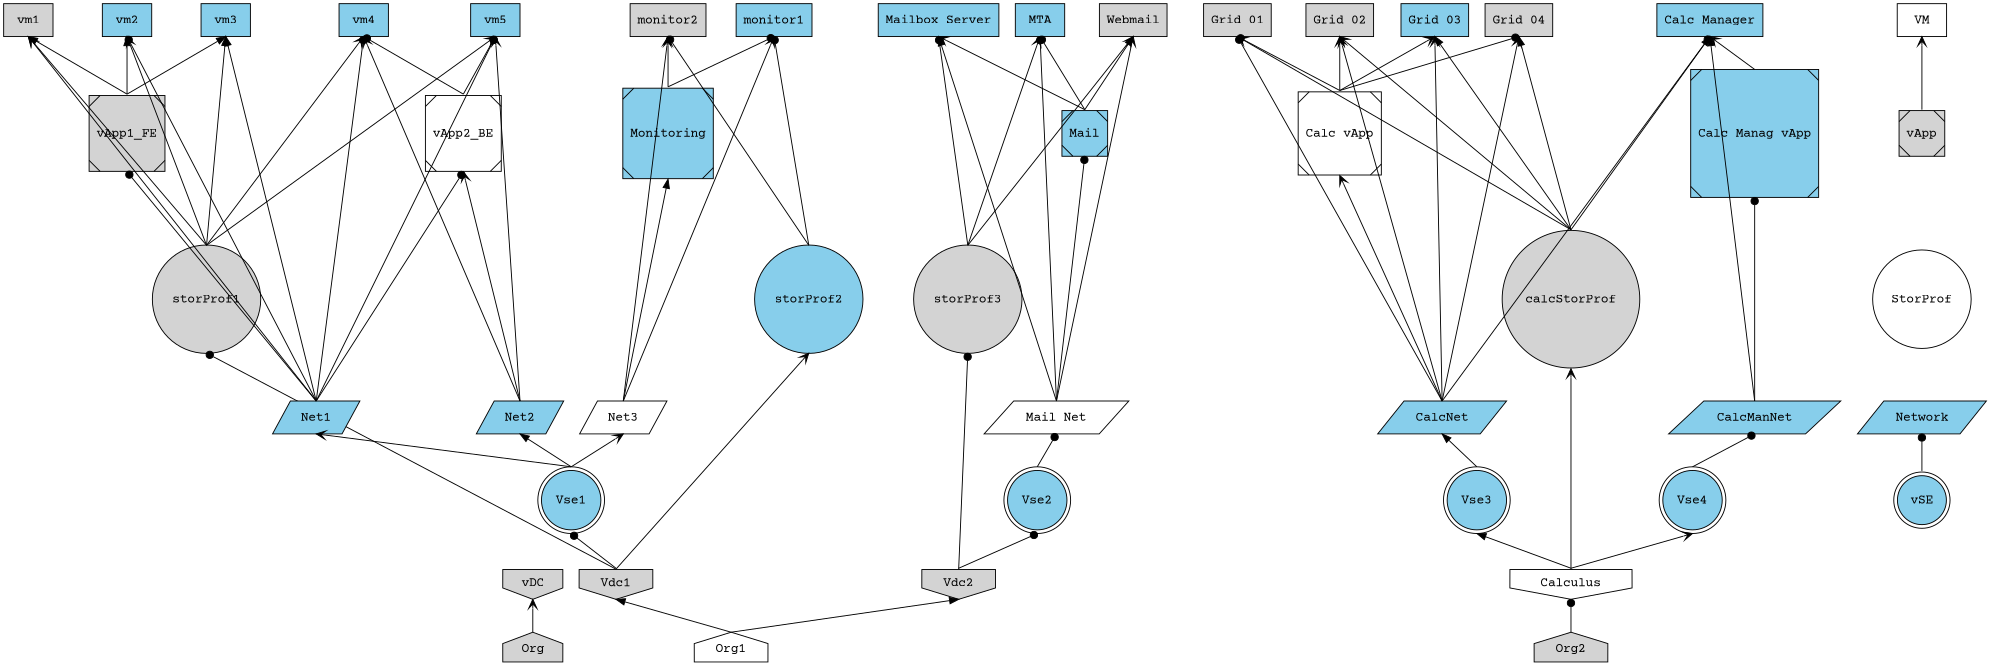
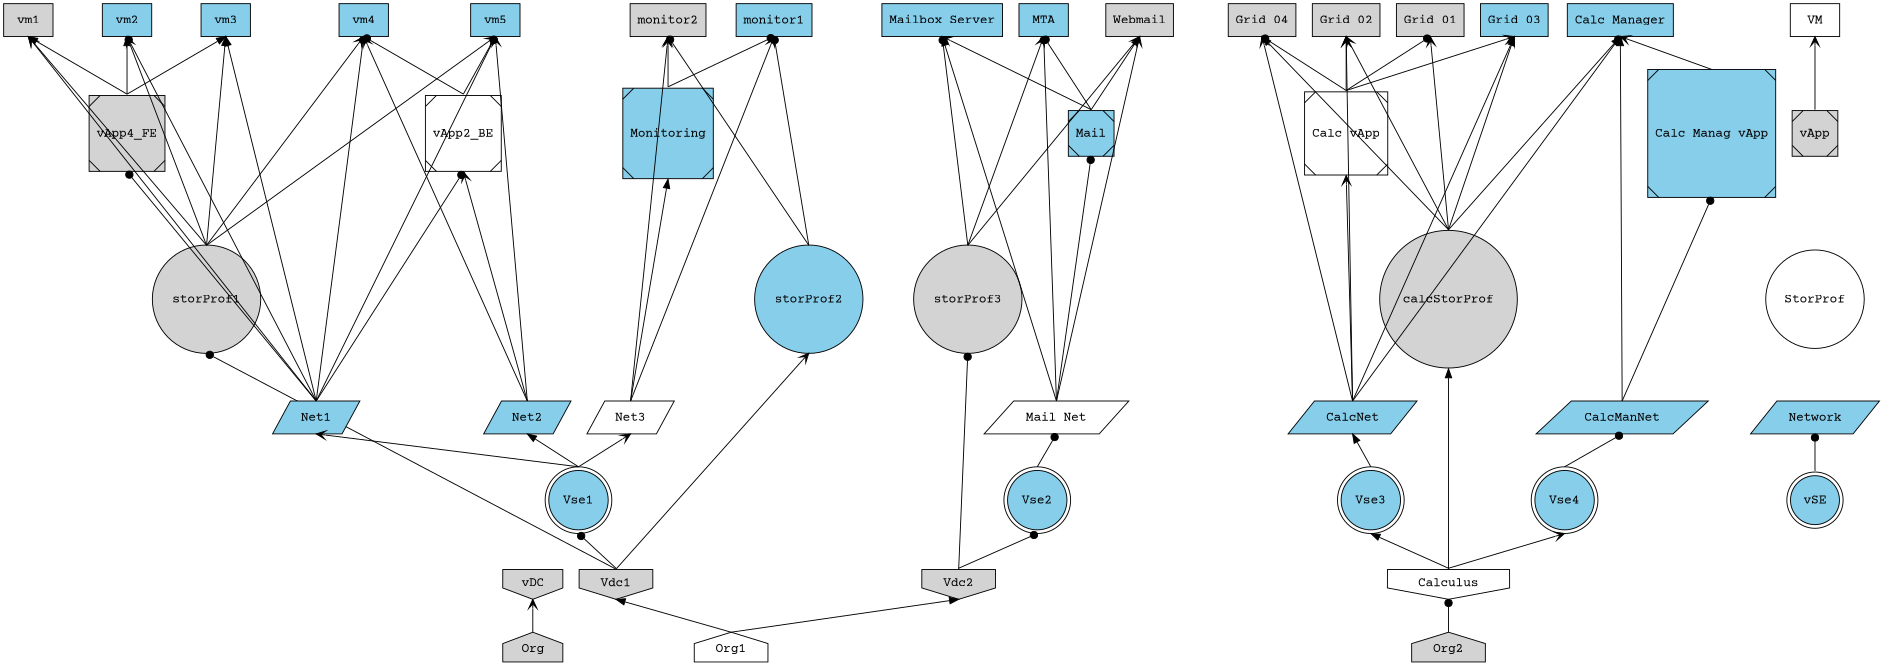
(127, 133) -> (127, 133)
(1342, 222) -> none
(1571, 474) -> (1449, 474)
